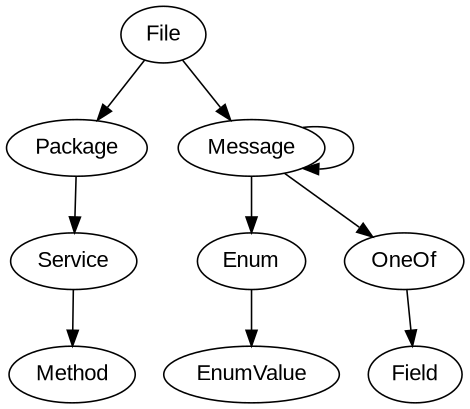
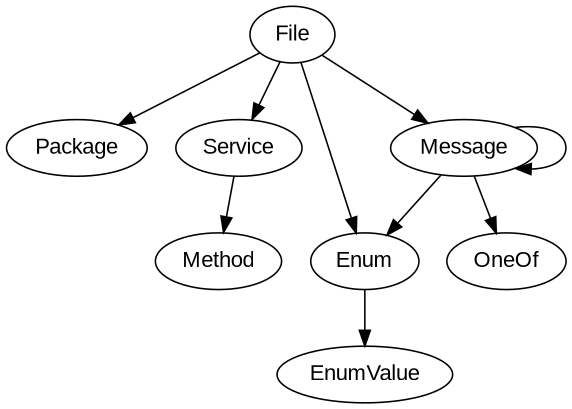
none -> (326, 140)
(76, 197) -> (270, 83)
(415, 375) -> none
